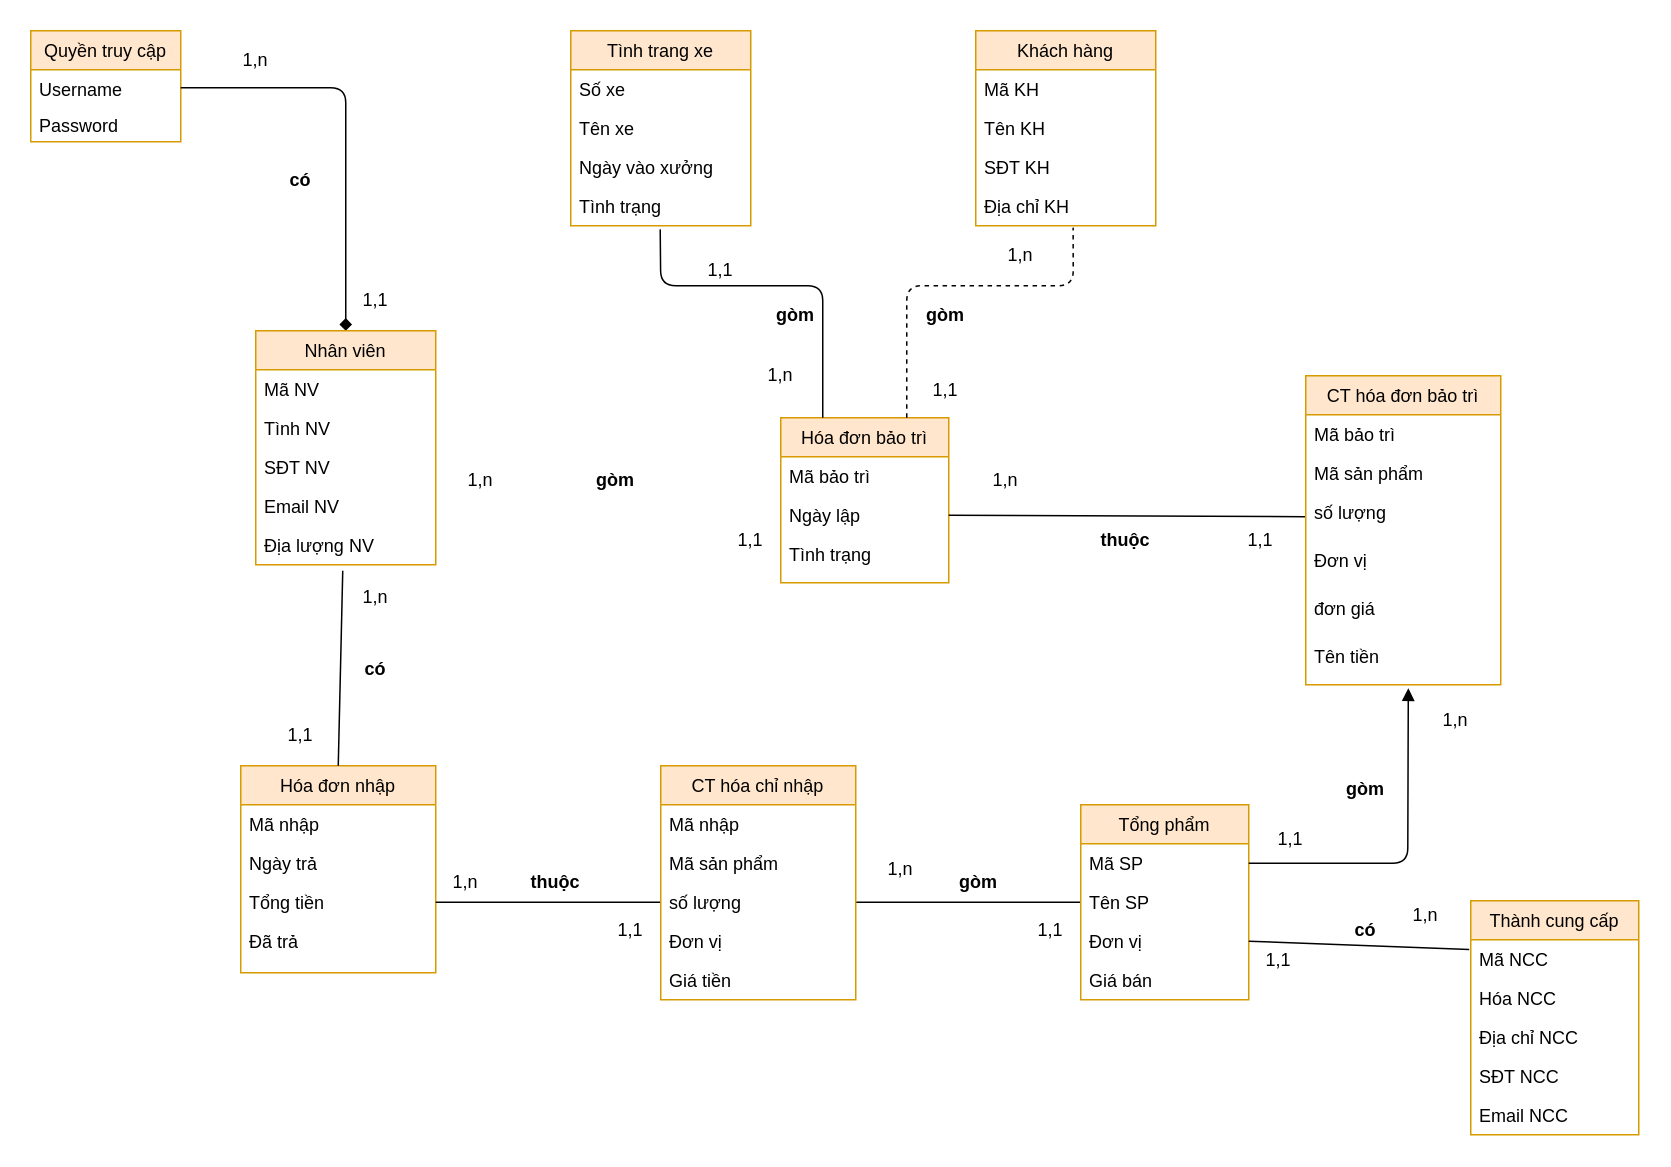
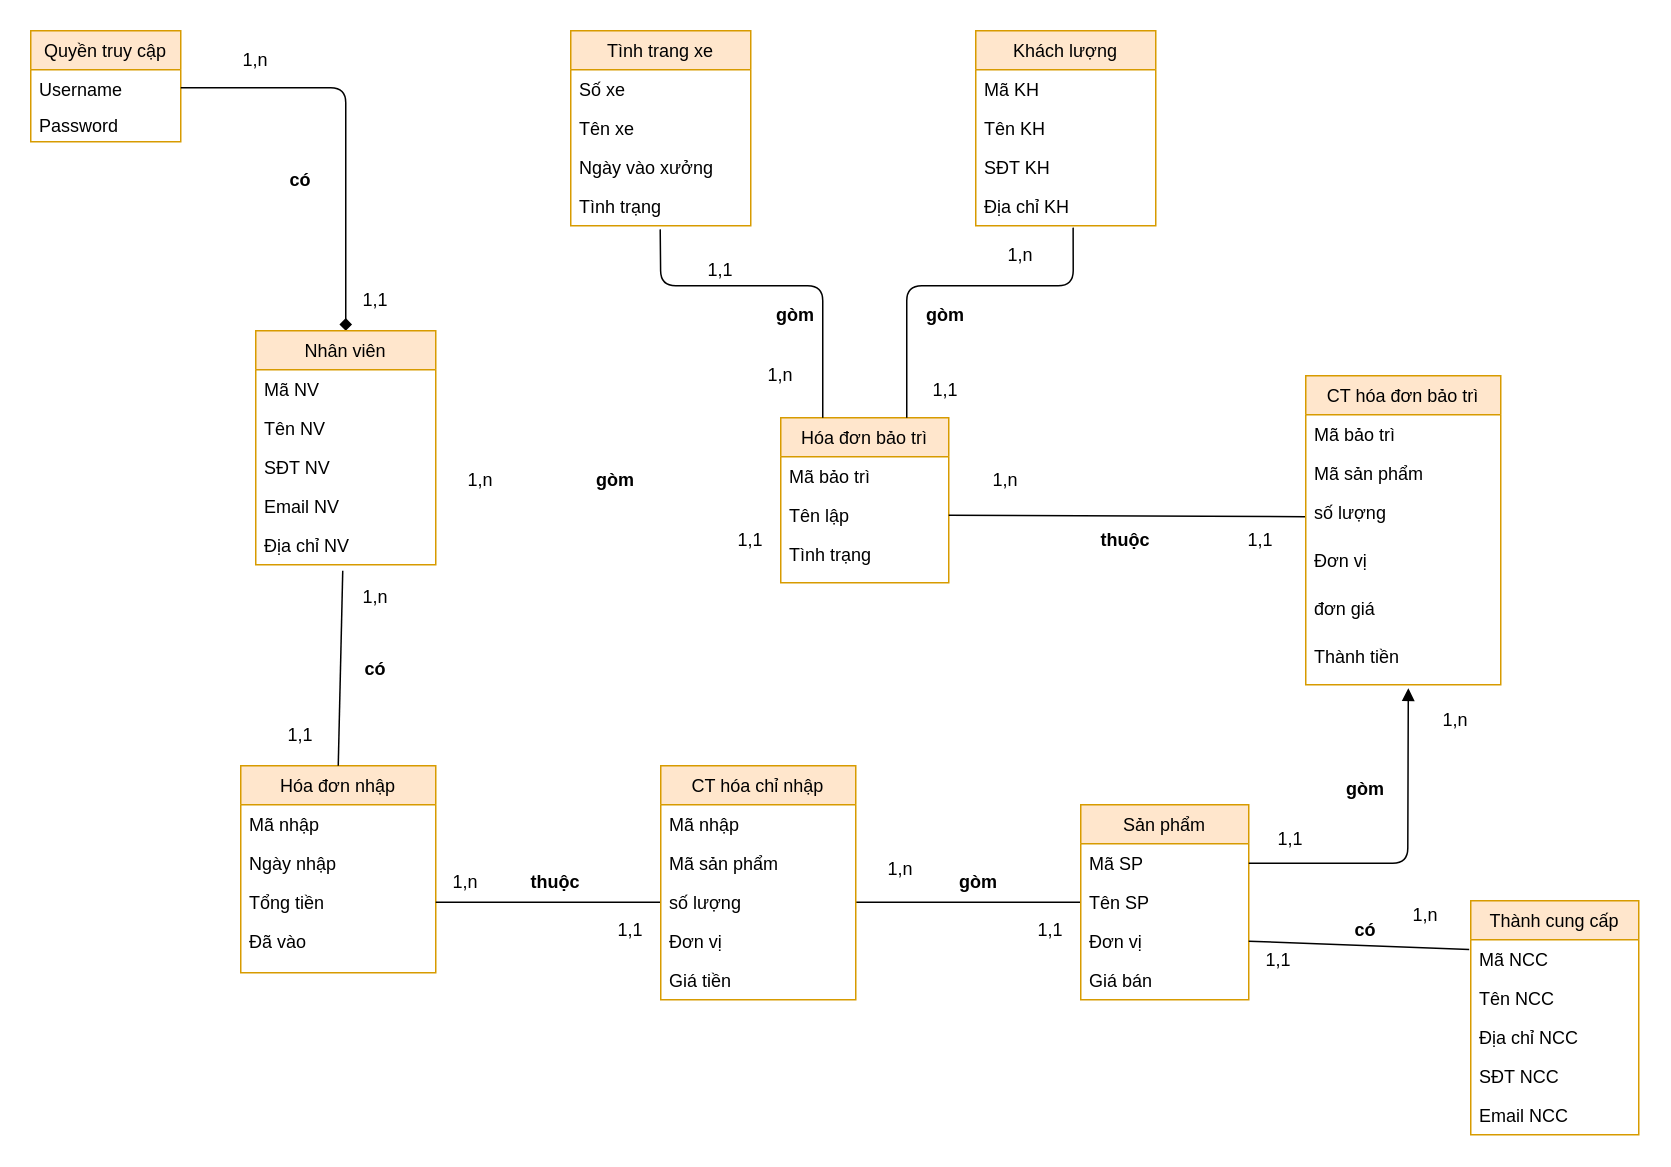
(1065, 51) -> (1065, 51)
(954, 286) -> (954, 286)
(297, 429) -> (292, 429)
(825, 516) -> (820, 516)
(317, 546) -> (310, 546)
(1350, 657) -> (1360, 657)
(1164, 825) -> (1164, 825)
(287, 864) -> (292, 864)
(277, 942) -> (277, 942)
(1512, 999) -> (1512, 999)
